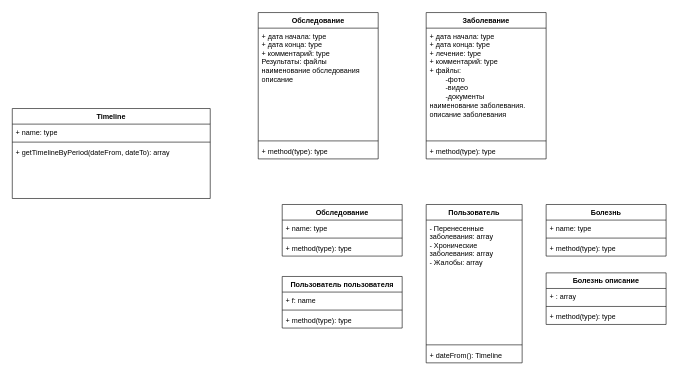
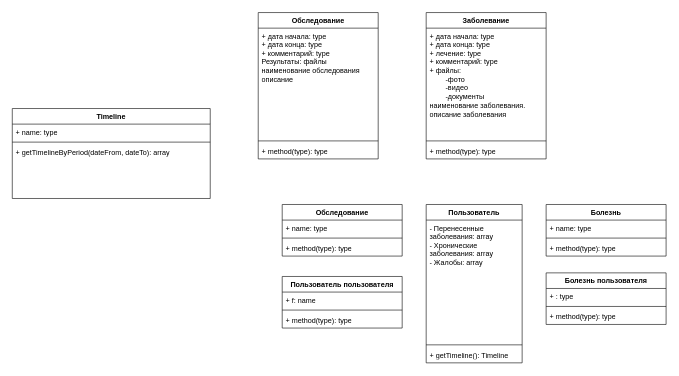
(606, 281) -> (606, 281)
(565, 297) -> (563, 297)
(469, 356) -> (472, 356)
